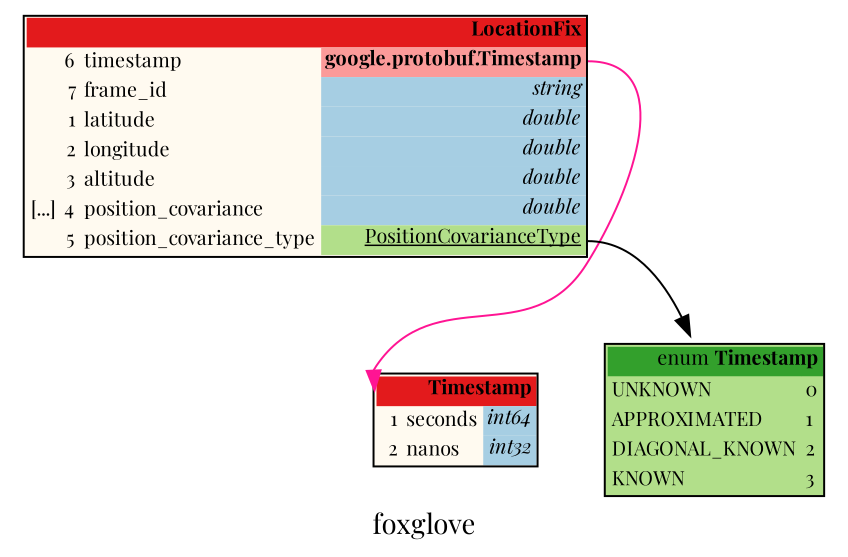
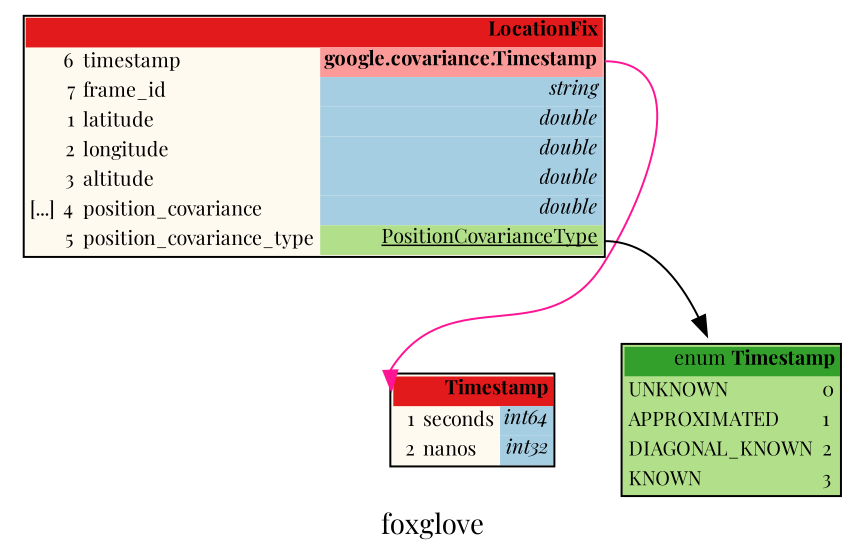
(454, 59) -> (461, 59)
